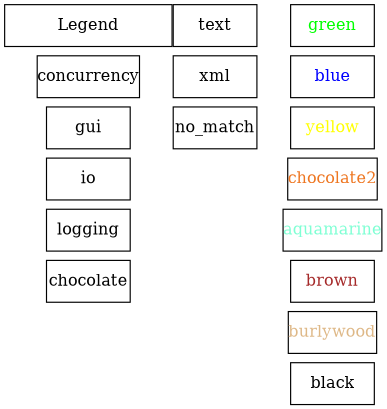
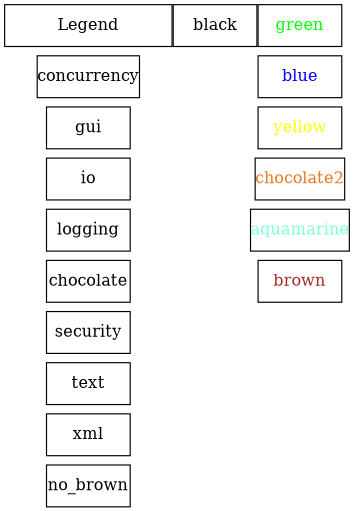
(215, 128) -> (88, 486)
none -> (88, 332)
(332, 332) -> none
